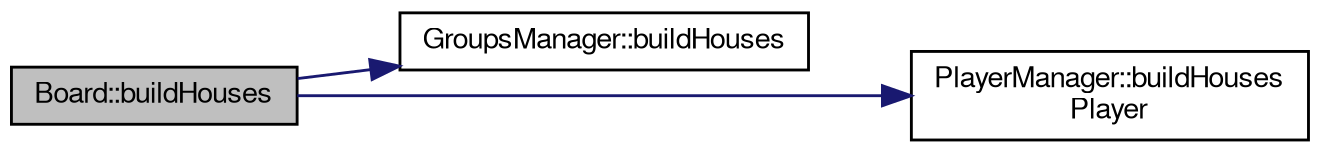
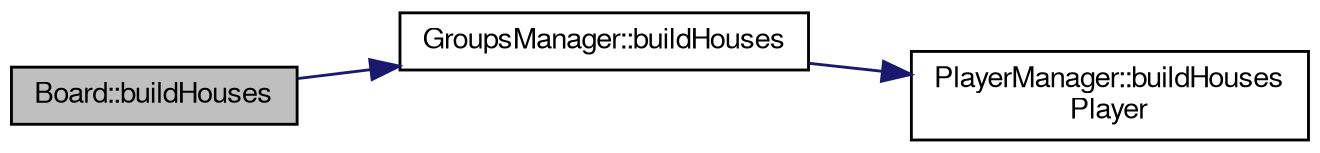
(589, 96) -> (846, 67)
